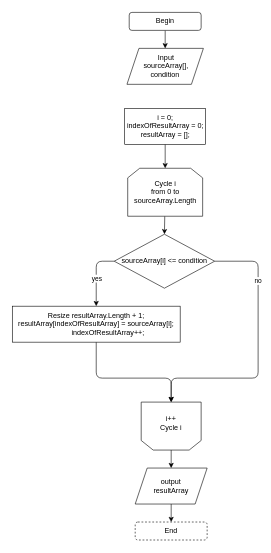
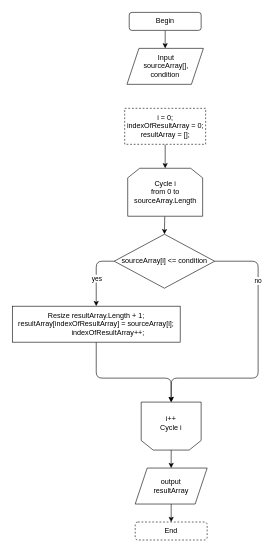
(165, 126) -> (165, 126)
